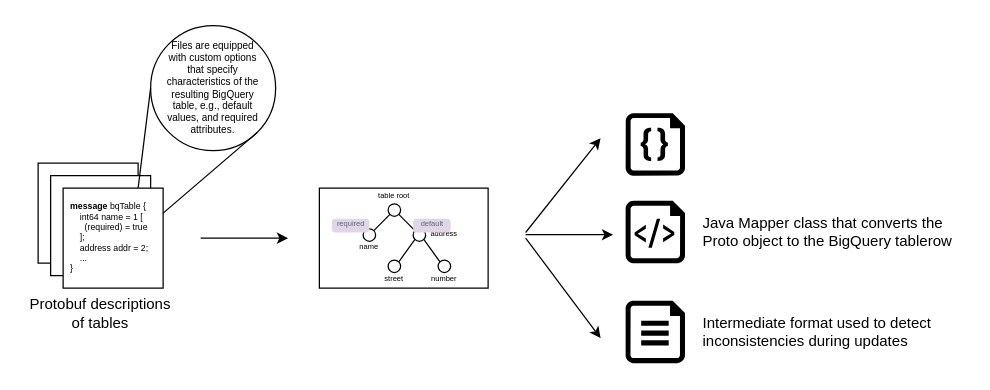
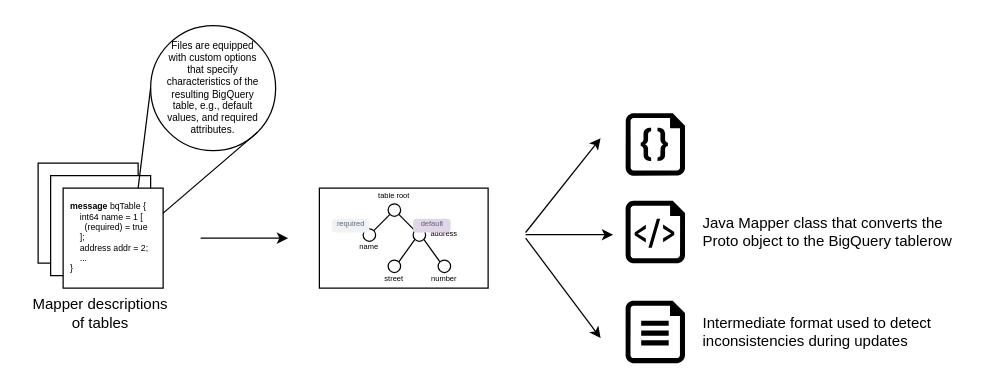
(351, 226) -> (351, 226)
(101, 313) -> (101, 313)
